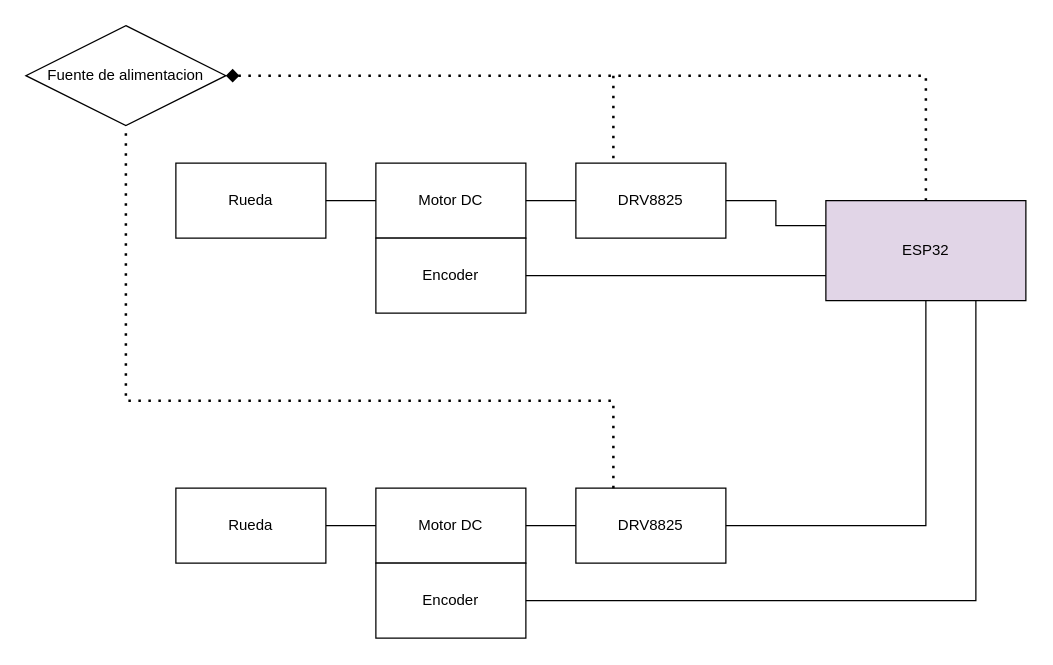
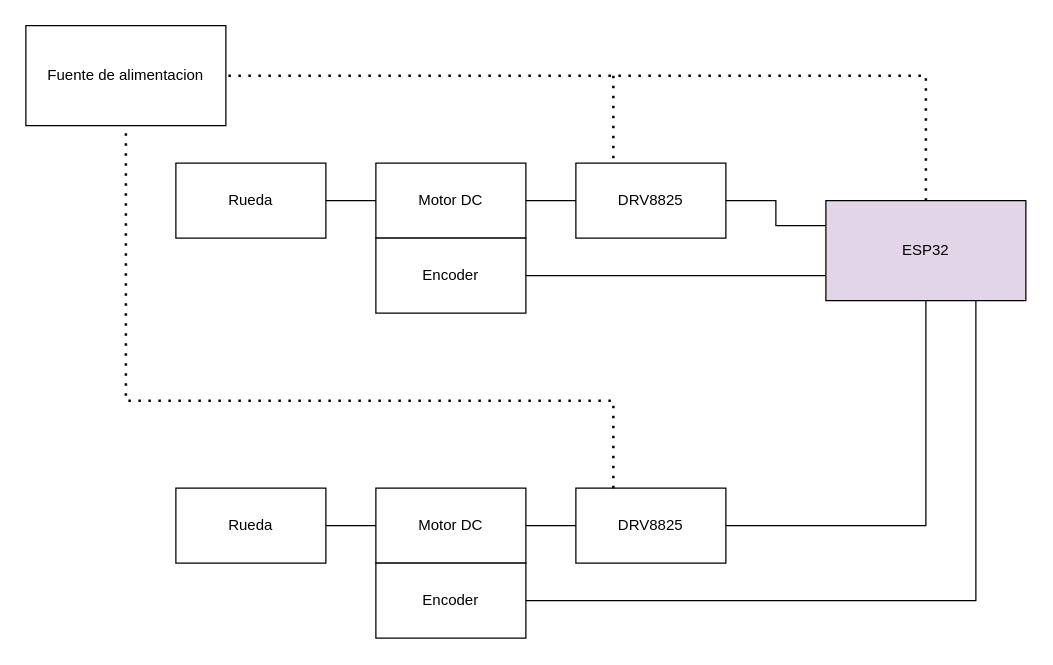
(126, 76) -> (126, 76)
(238, 76) -> (233, 76)
